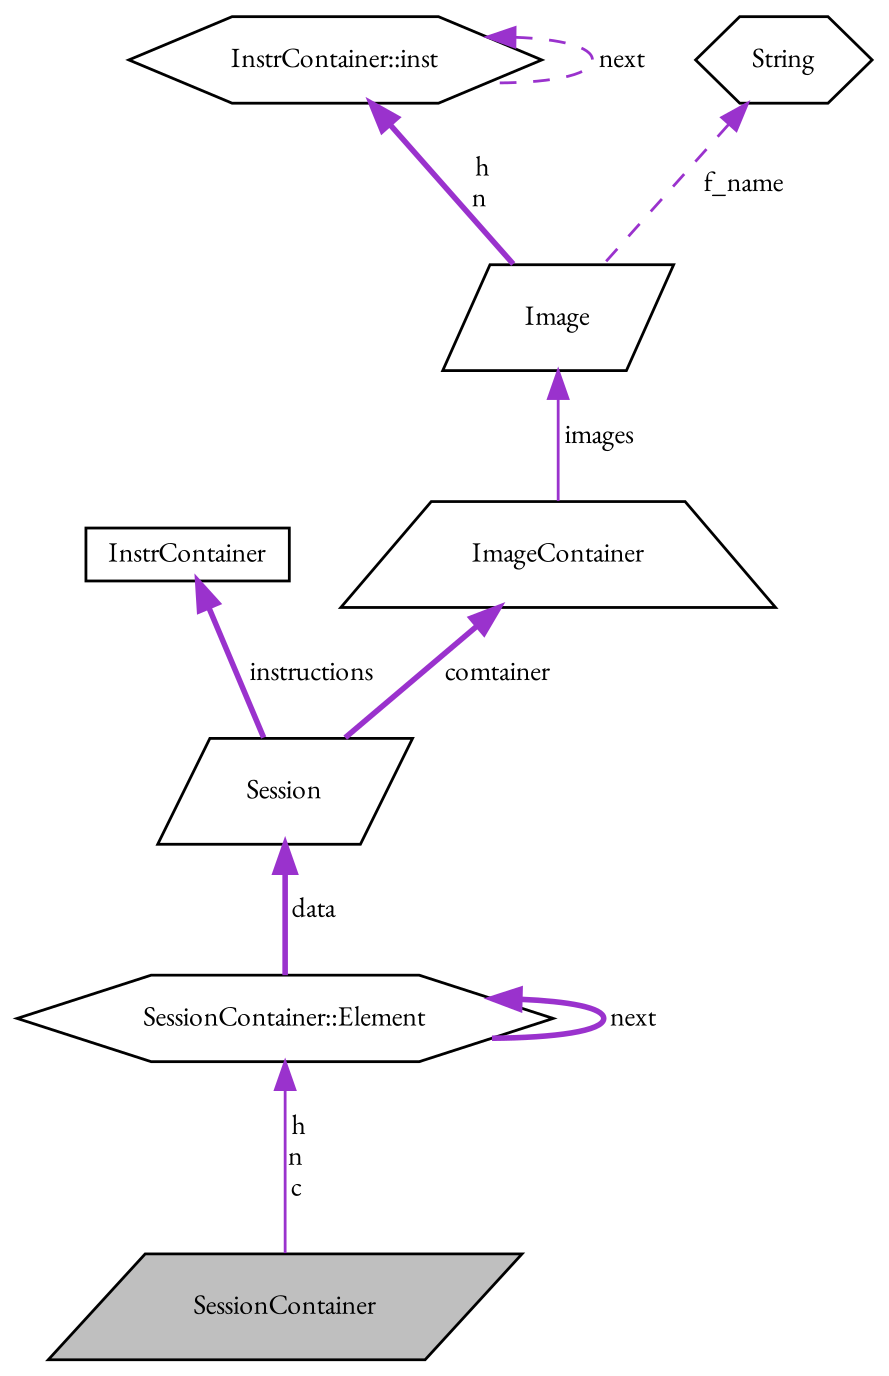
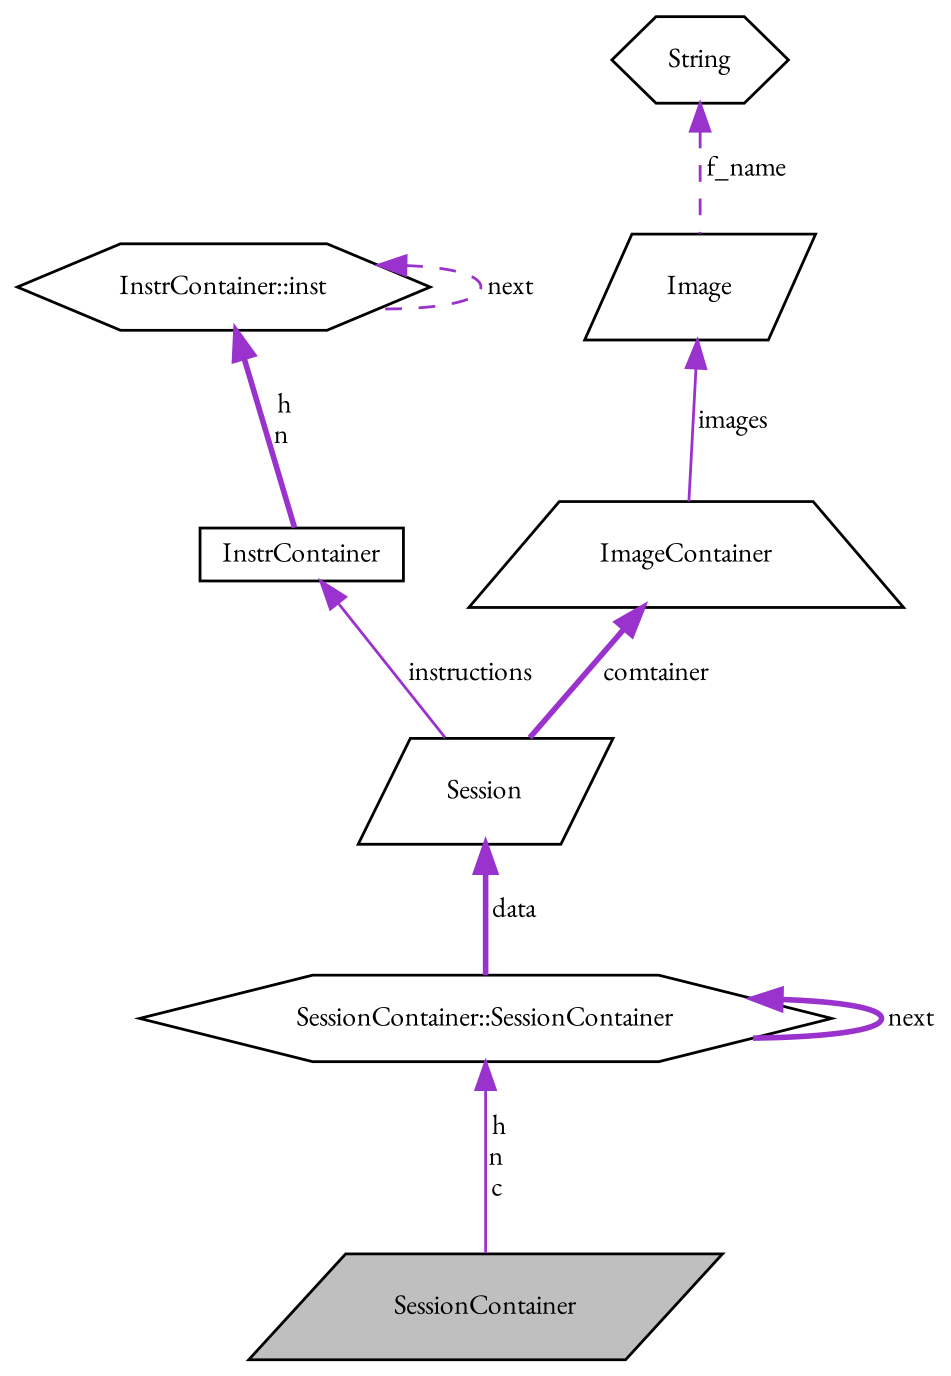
(451, 194) -> (269, 443)
(236, 672) -> (392, 671)
(285, 1018) -> (486, 1018)
